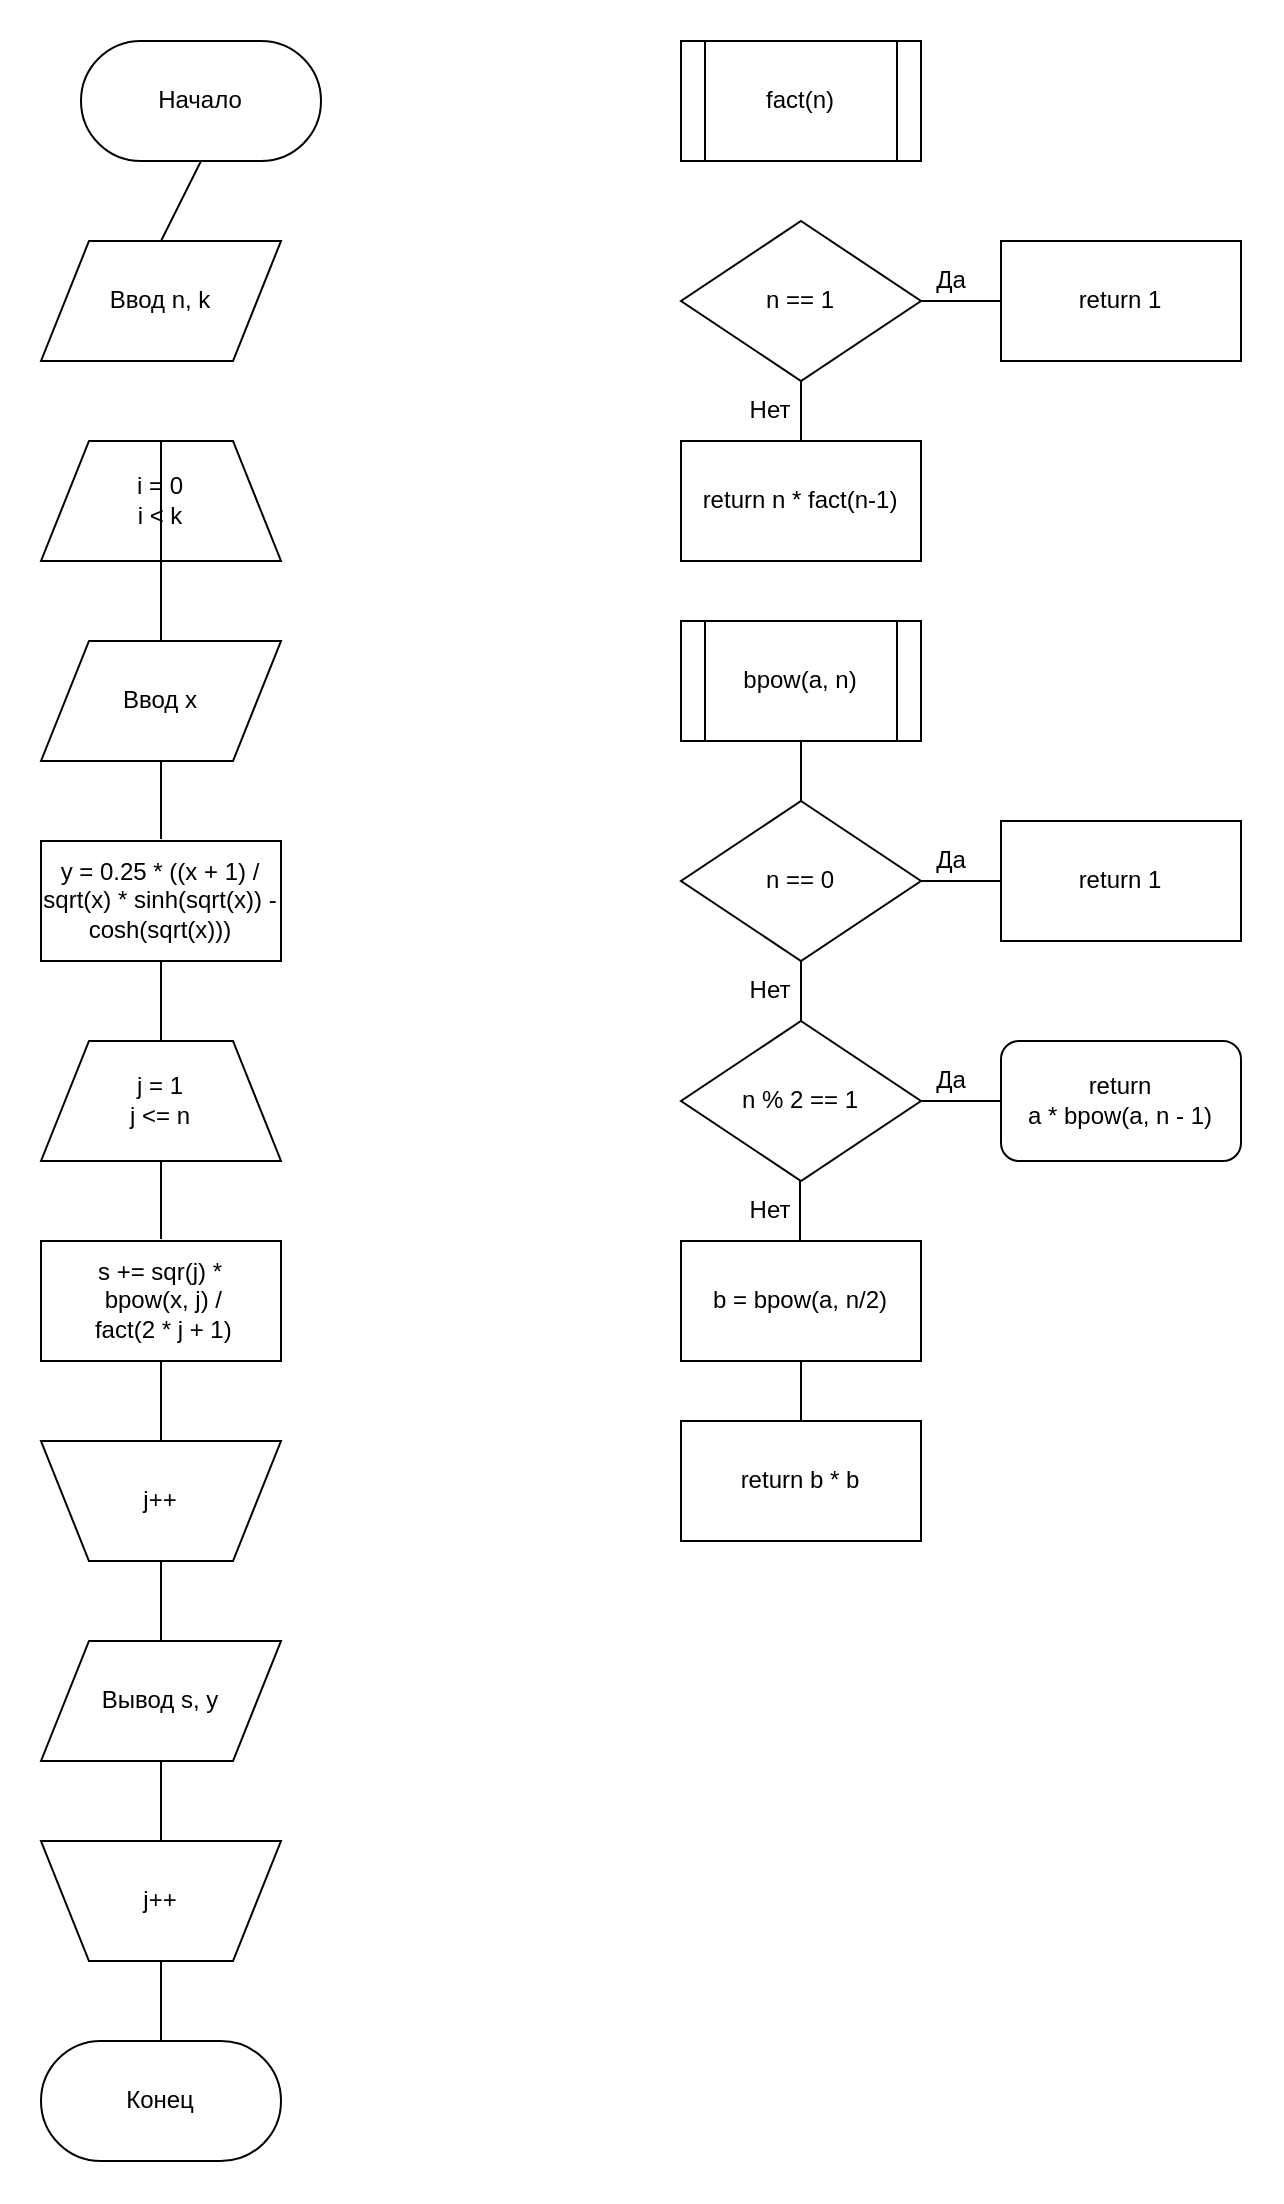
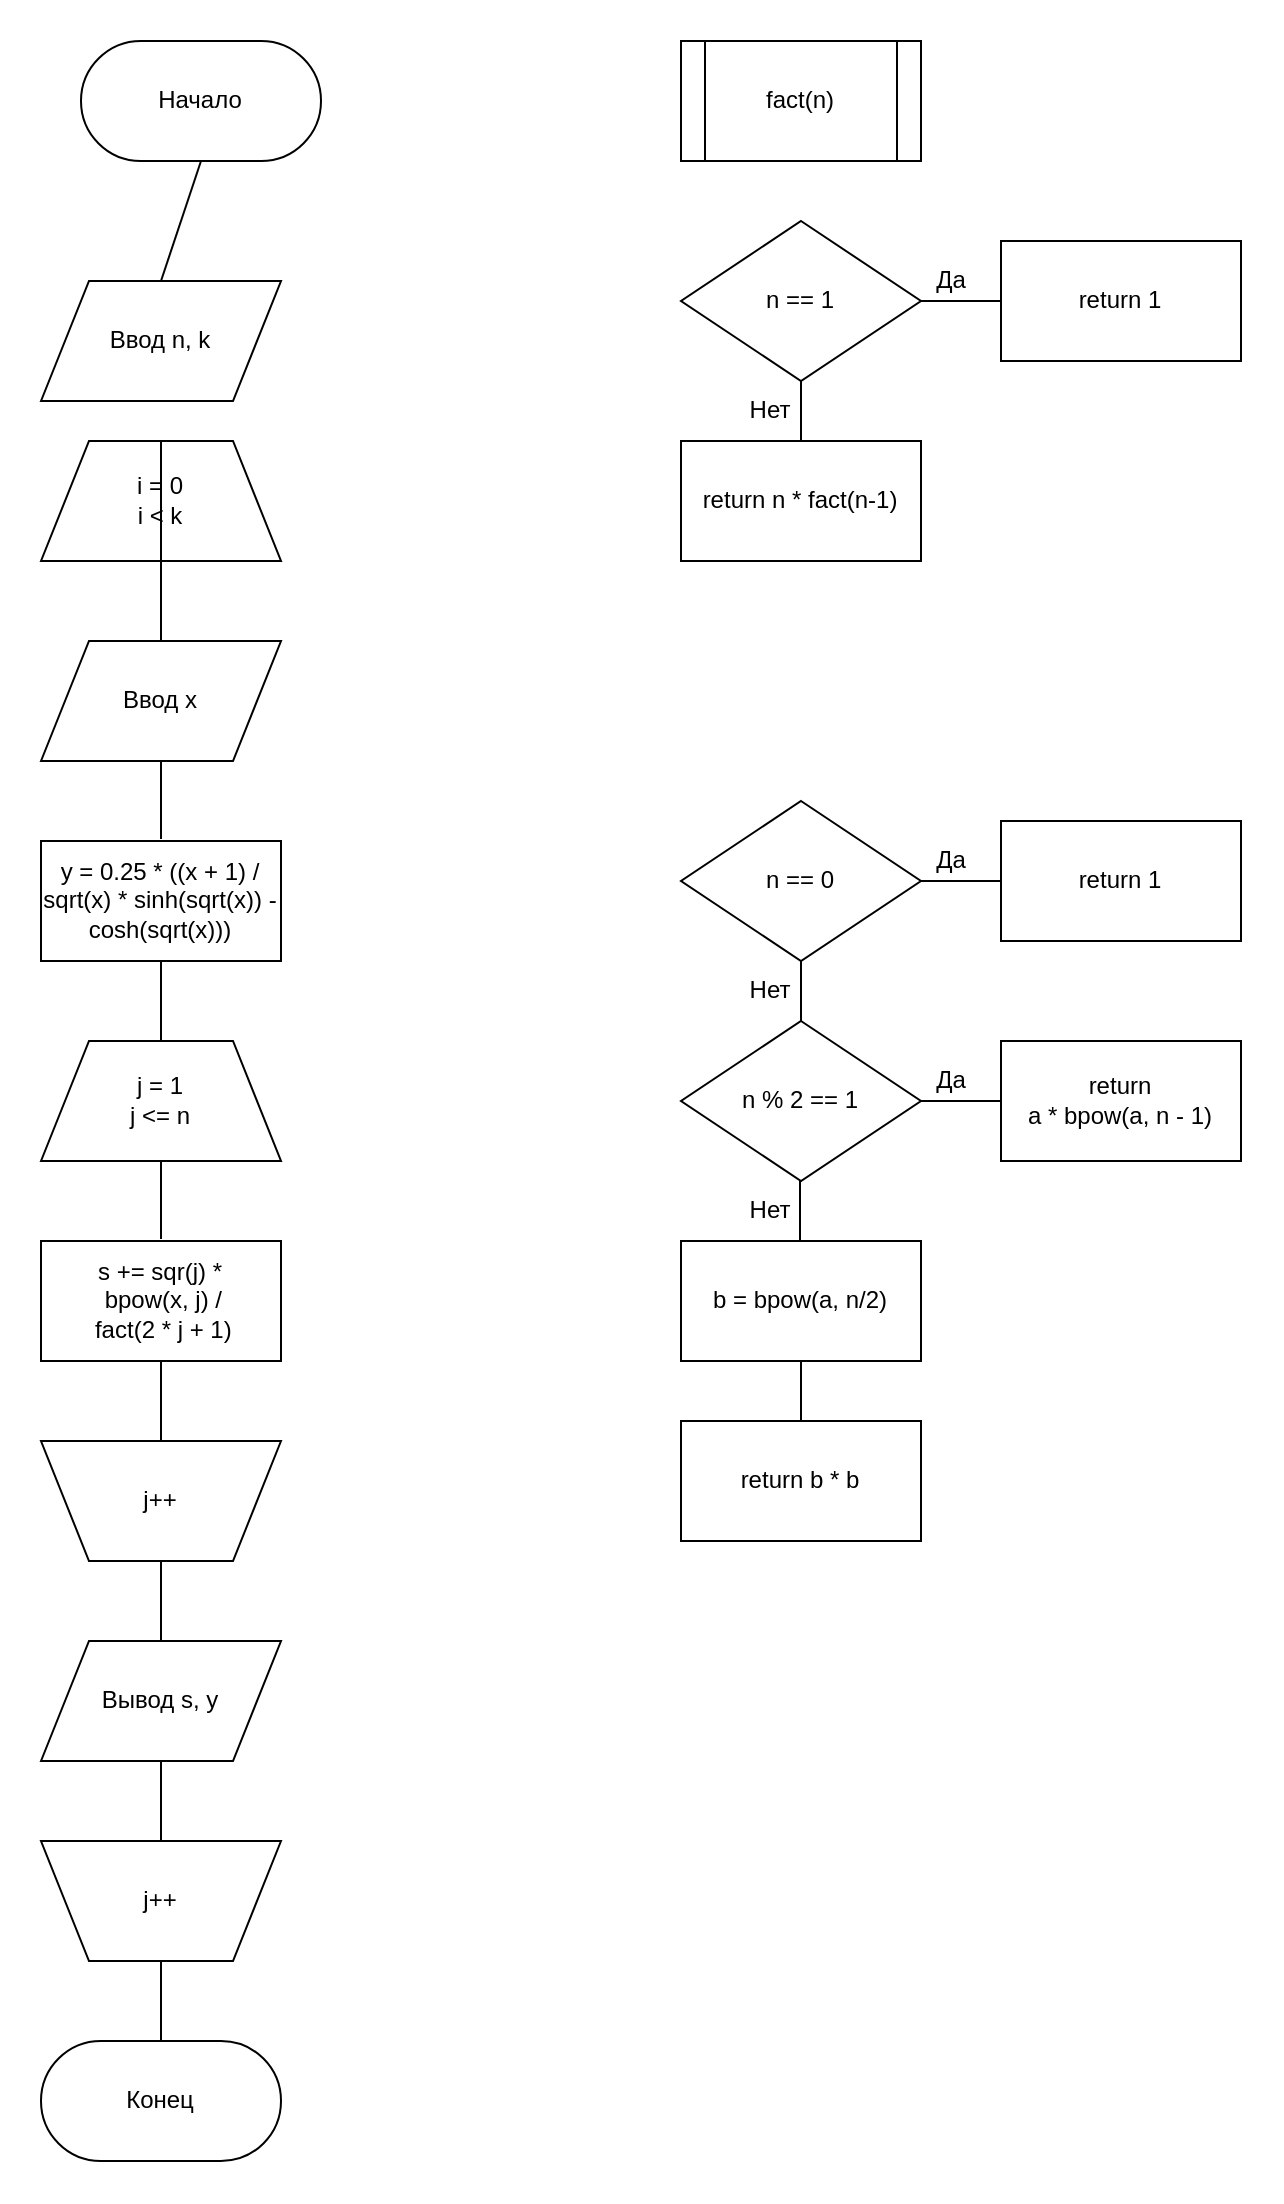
(161, 301) -> (161, 341)
(801, 681) -> none
(801, 771) -> none
(1121, 1101) -> (1121, 1101)
